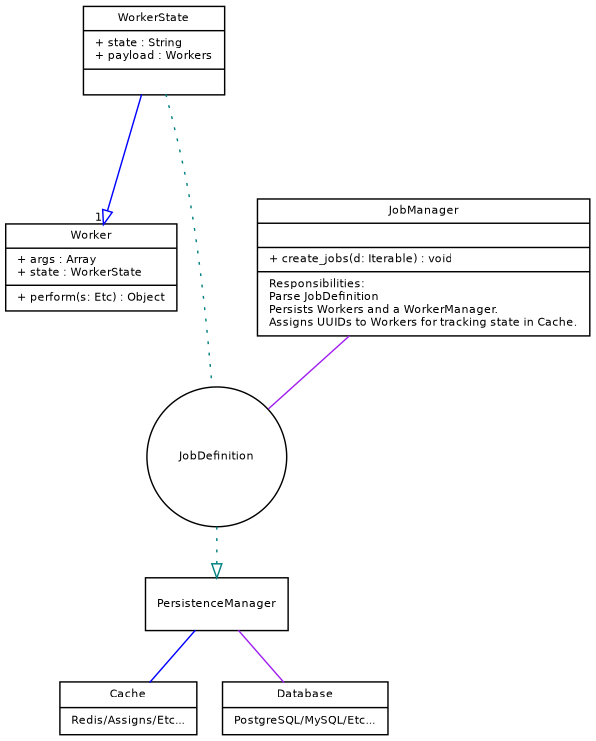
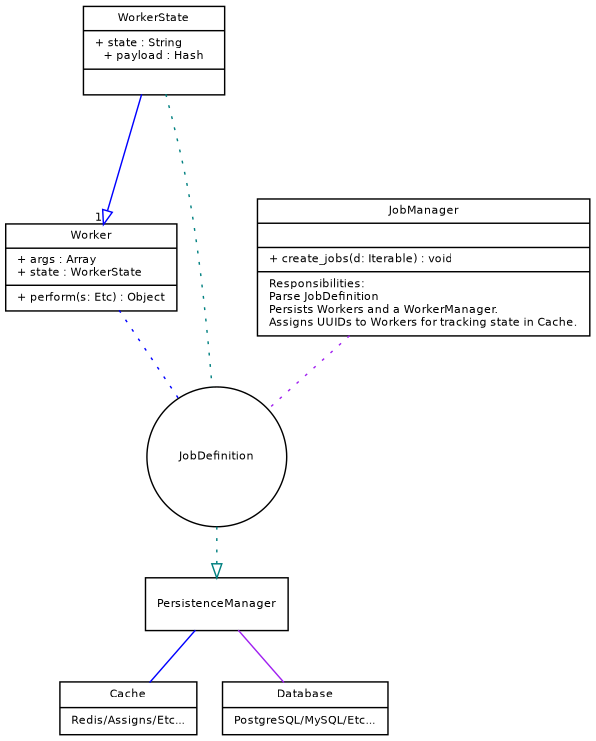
(154, 56) -> (154, 56)
none -> (149, 354)
(309, 372) -> (309, 372)
